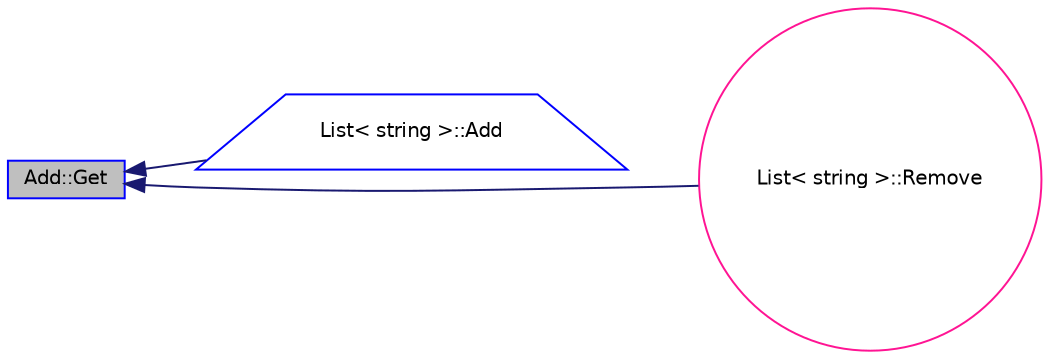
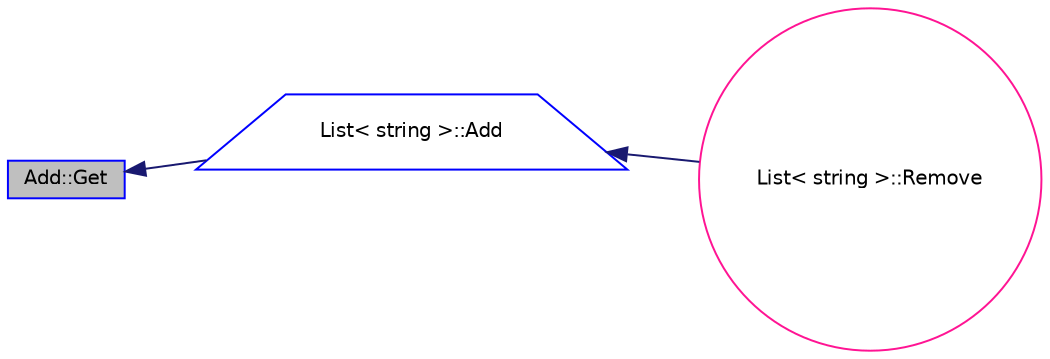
(422, 191) -> (663, 158)
